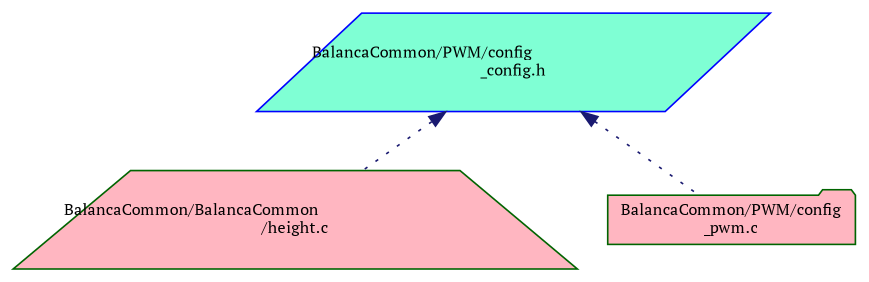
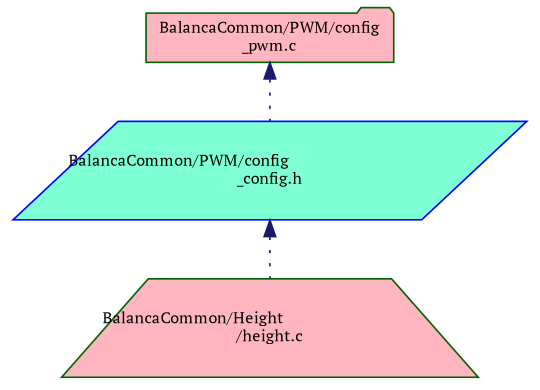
(647, 158) -> (270, 100)
(295, 220) -> (270, 328)
